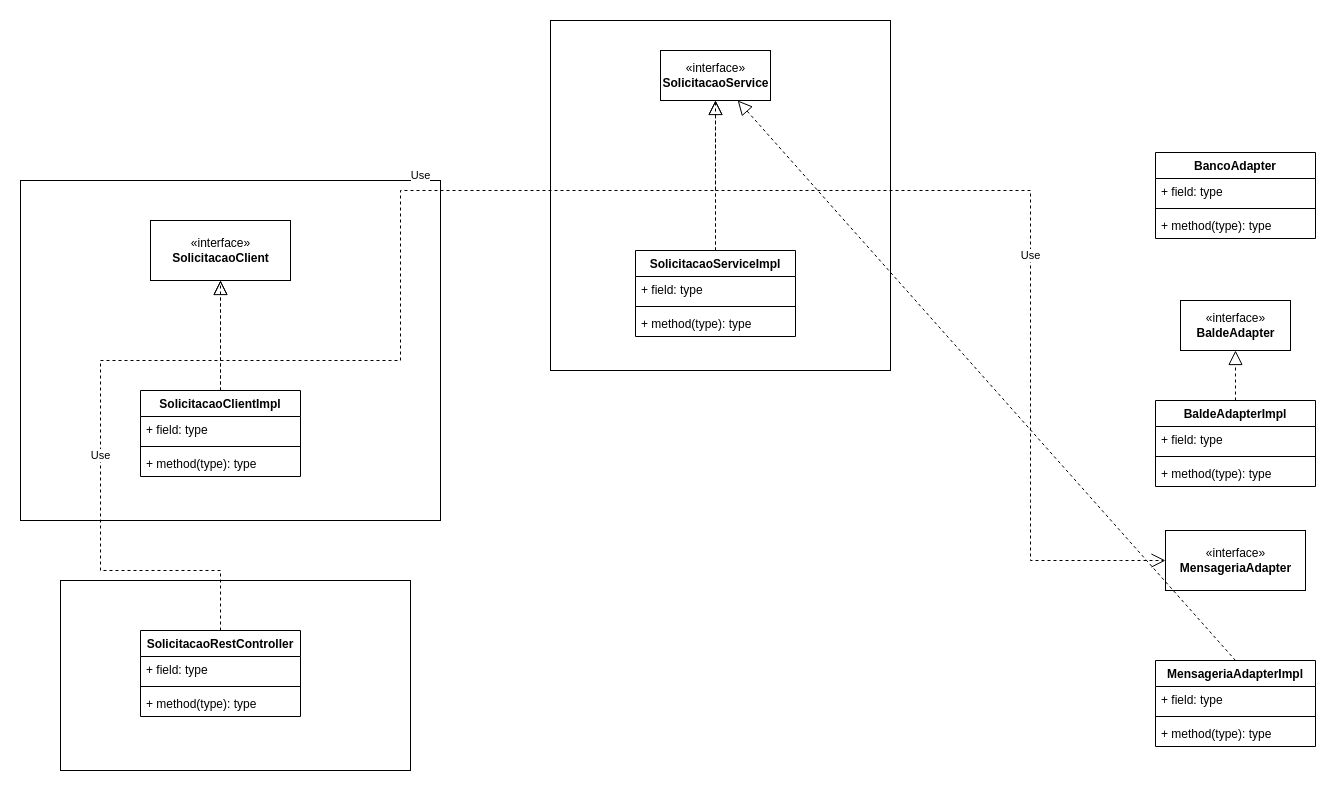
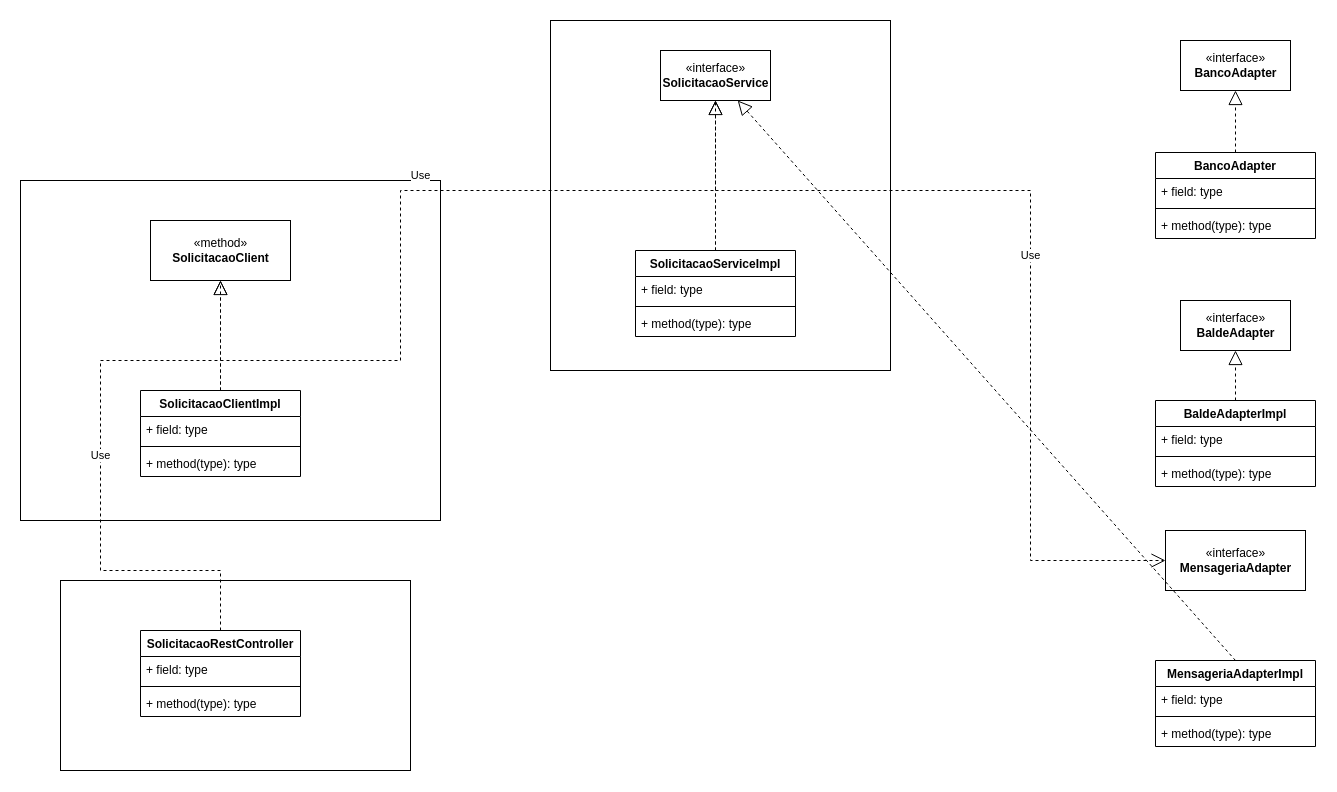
none -> (1236, 66)
none -> (1236, 129)
(221, 251) -> (221, 251)
